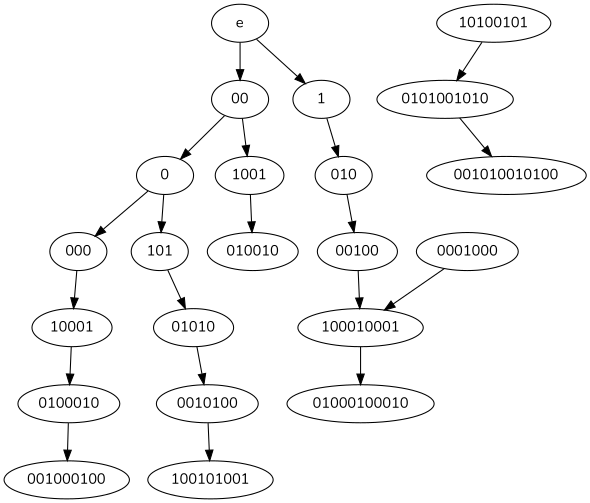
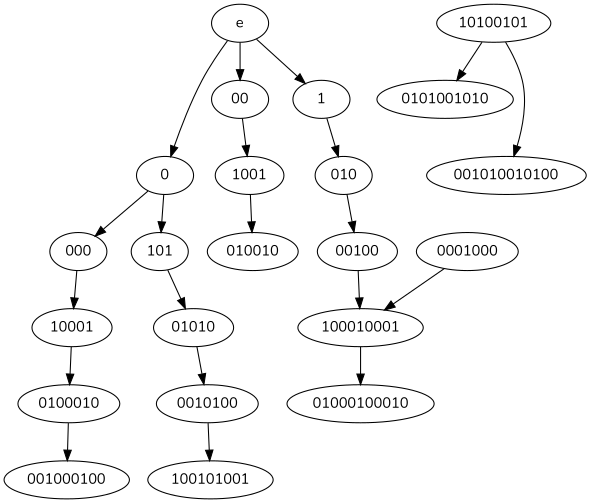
(472, 133) -> (524, 93)
(206, 134) -> (196, 91)
